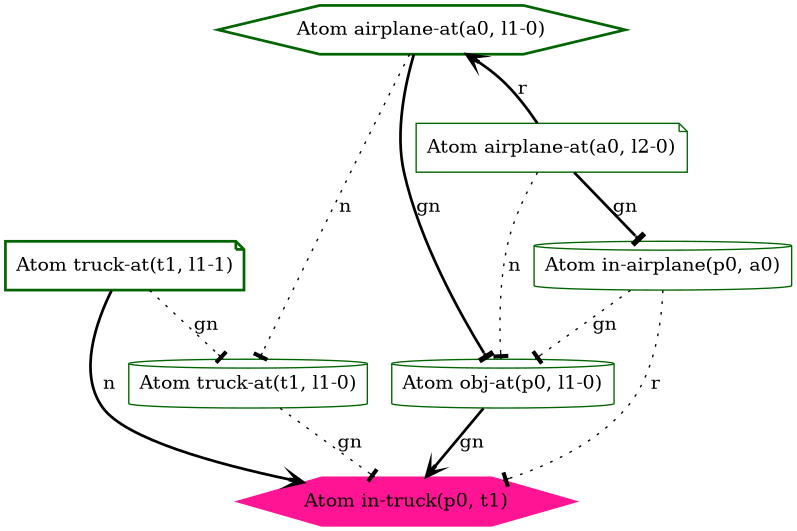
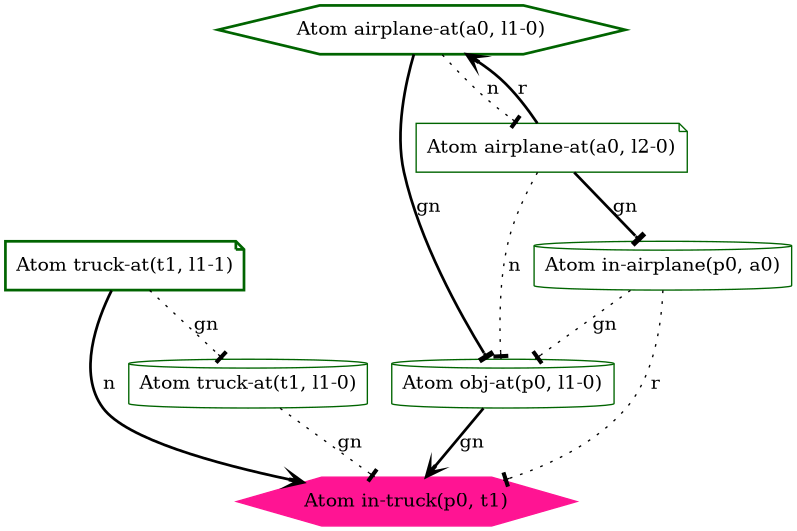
(335, 203) -> (475, 89)
